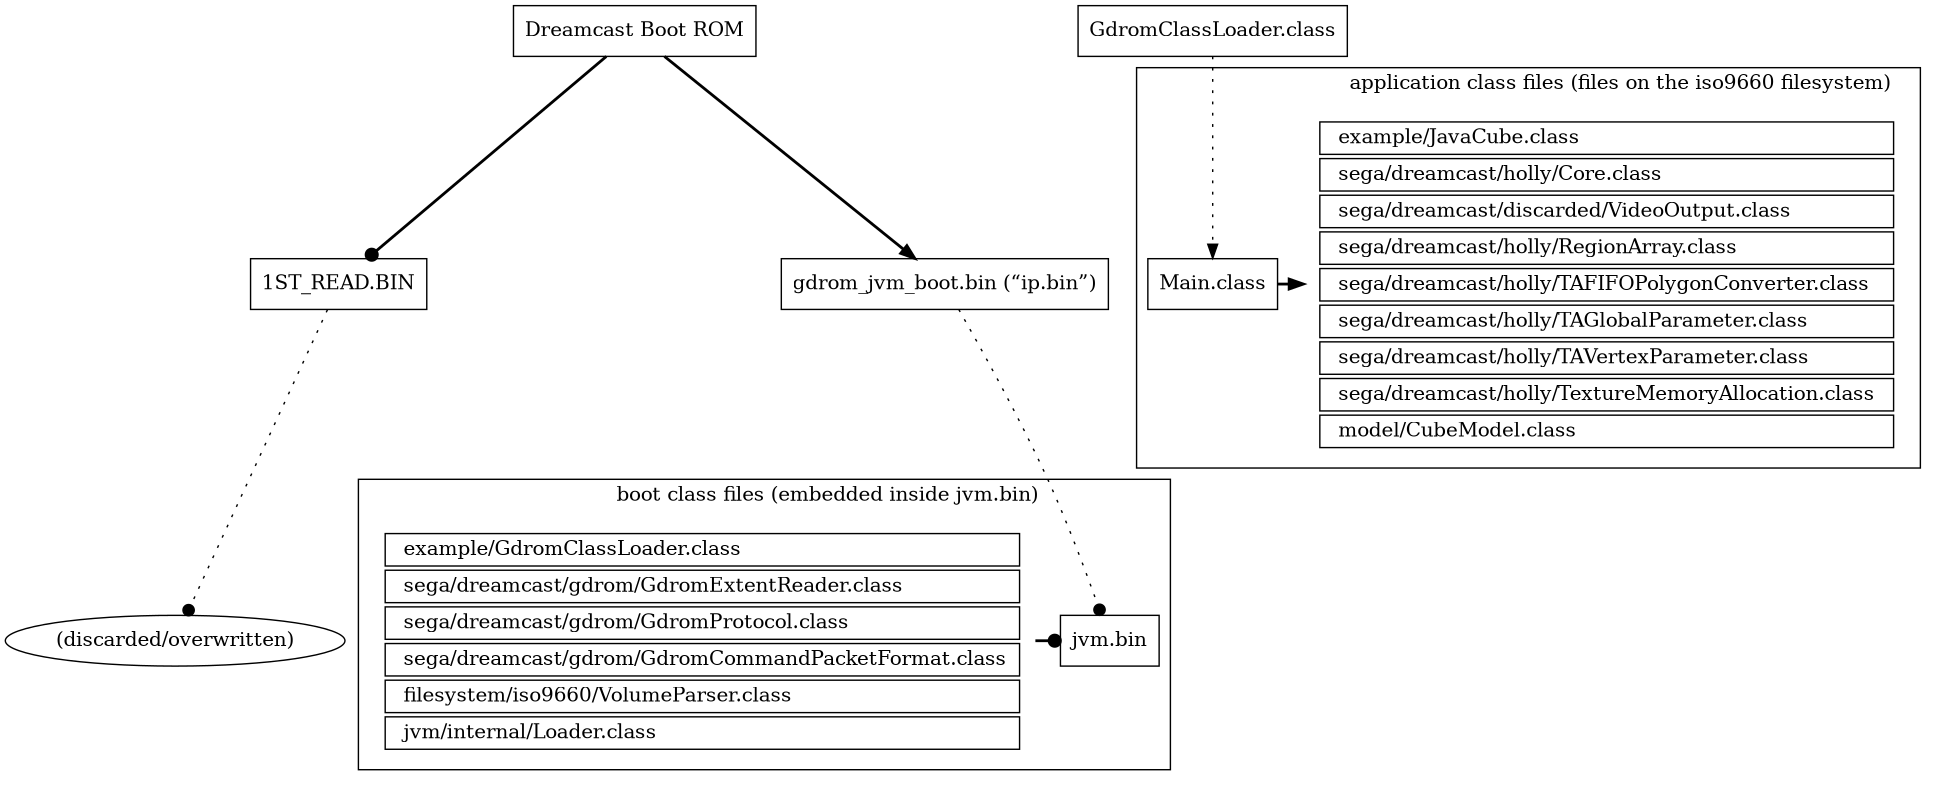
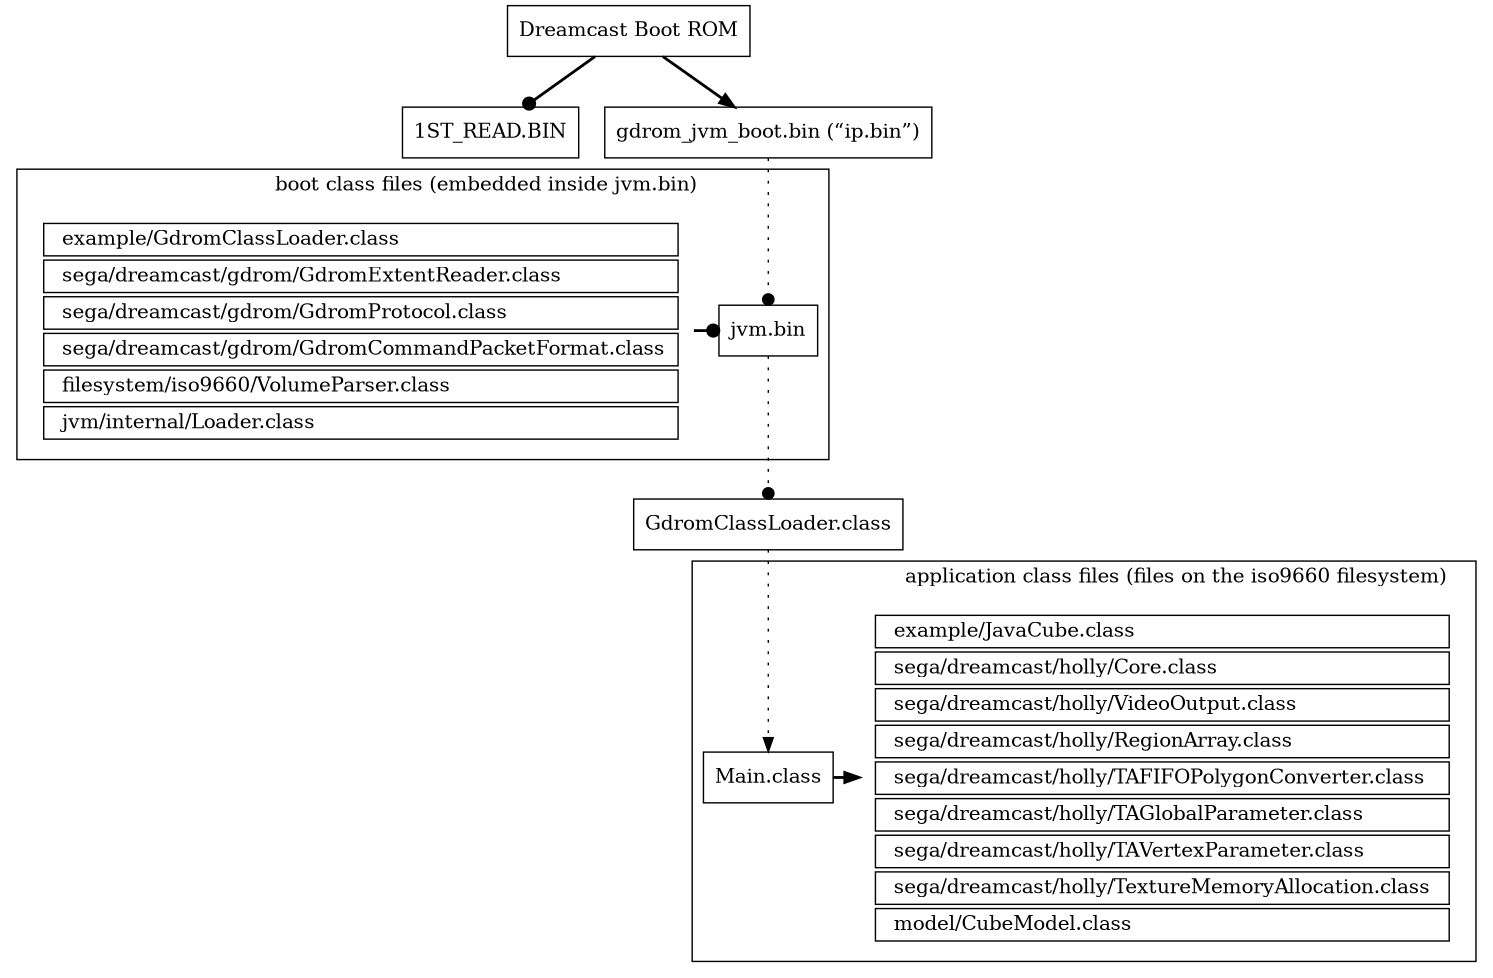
(1559, 211) -> (1089, 704)
none -> (768, 422)
(175, 641) -> none
